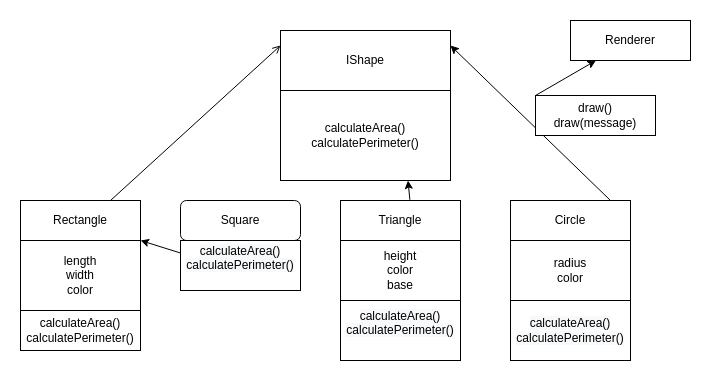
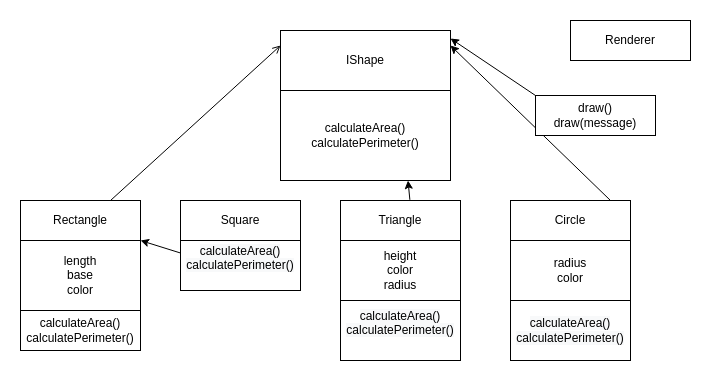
(563, 80) -> (496, 69)
(241, 221) -> (241, 221)
(401, 271) -> (401, 271)
(81, 276) -> (81, 276)
